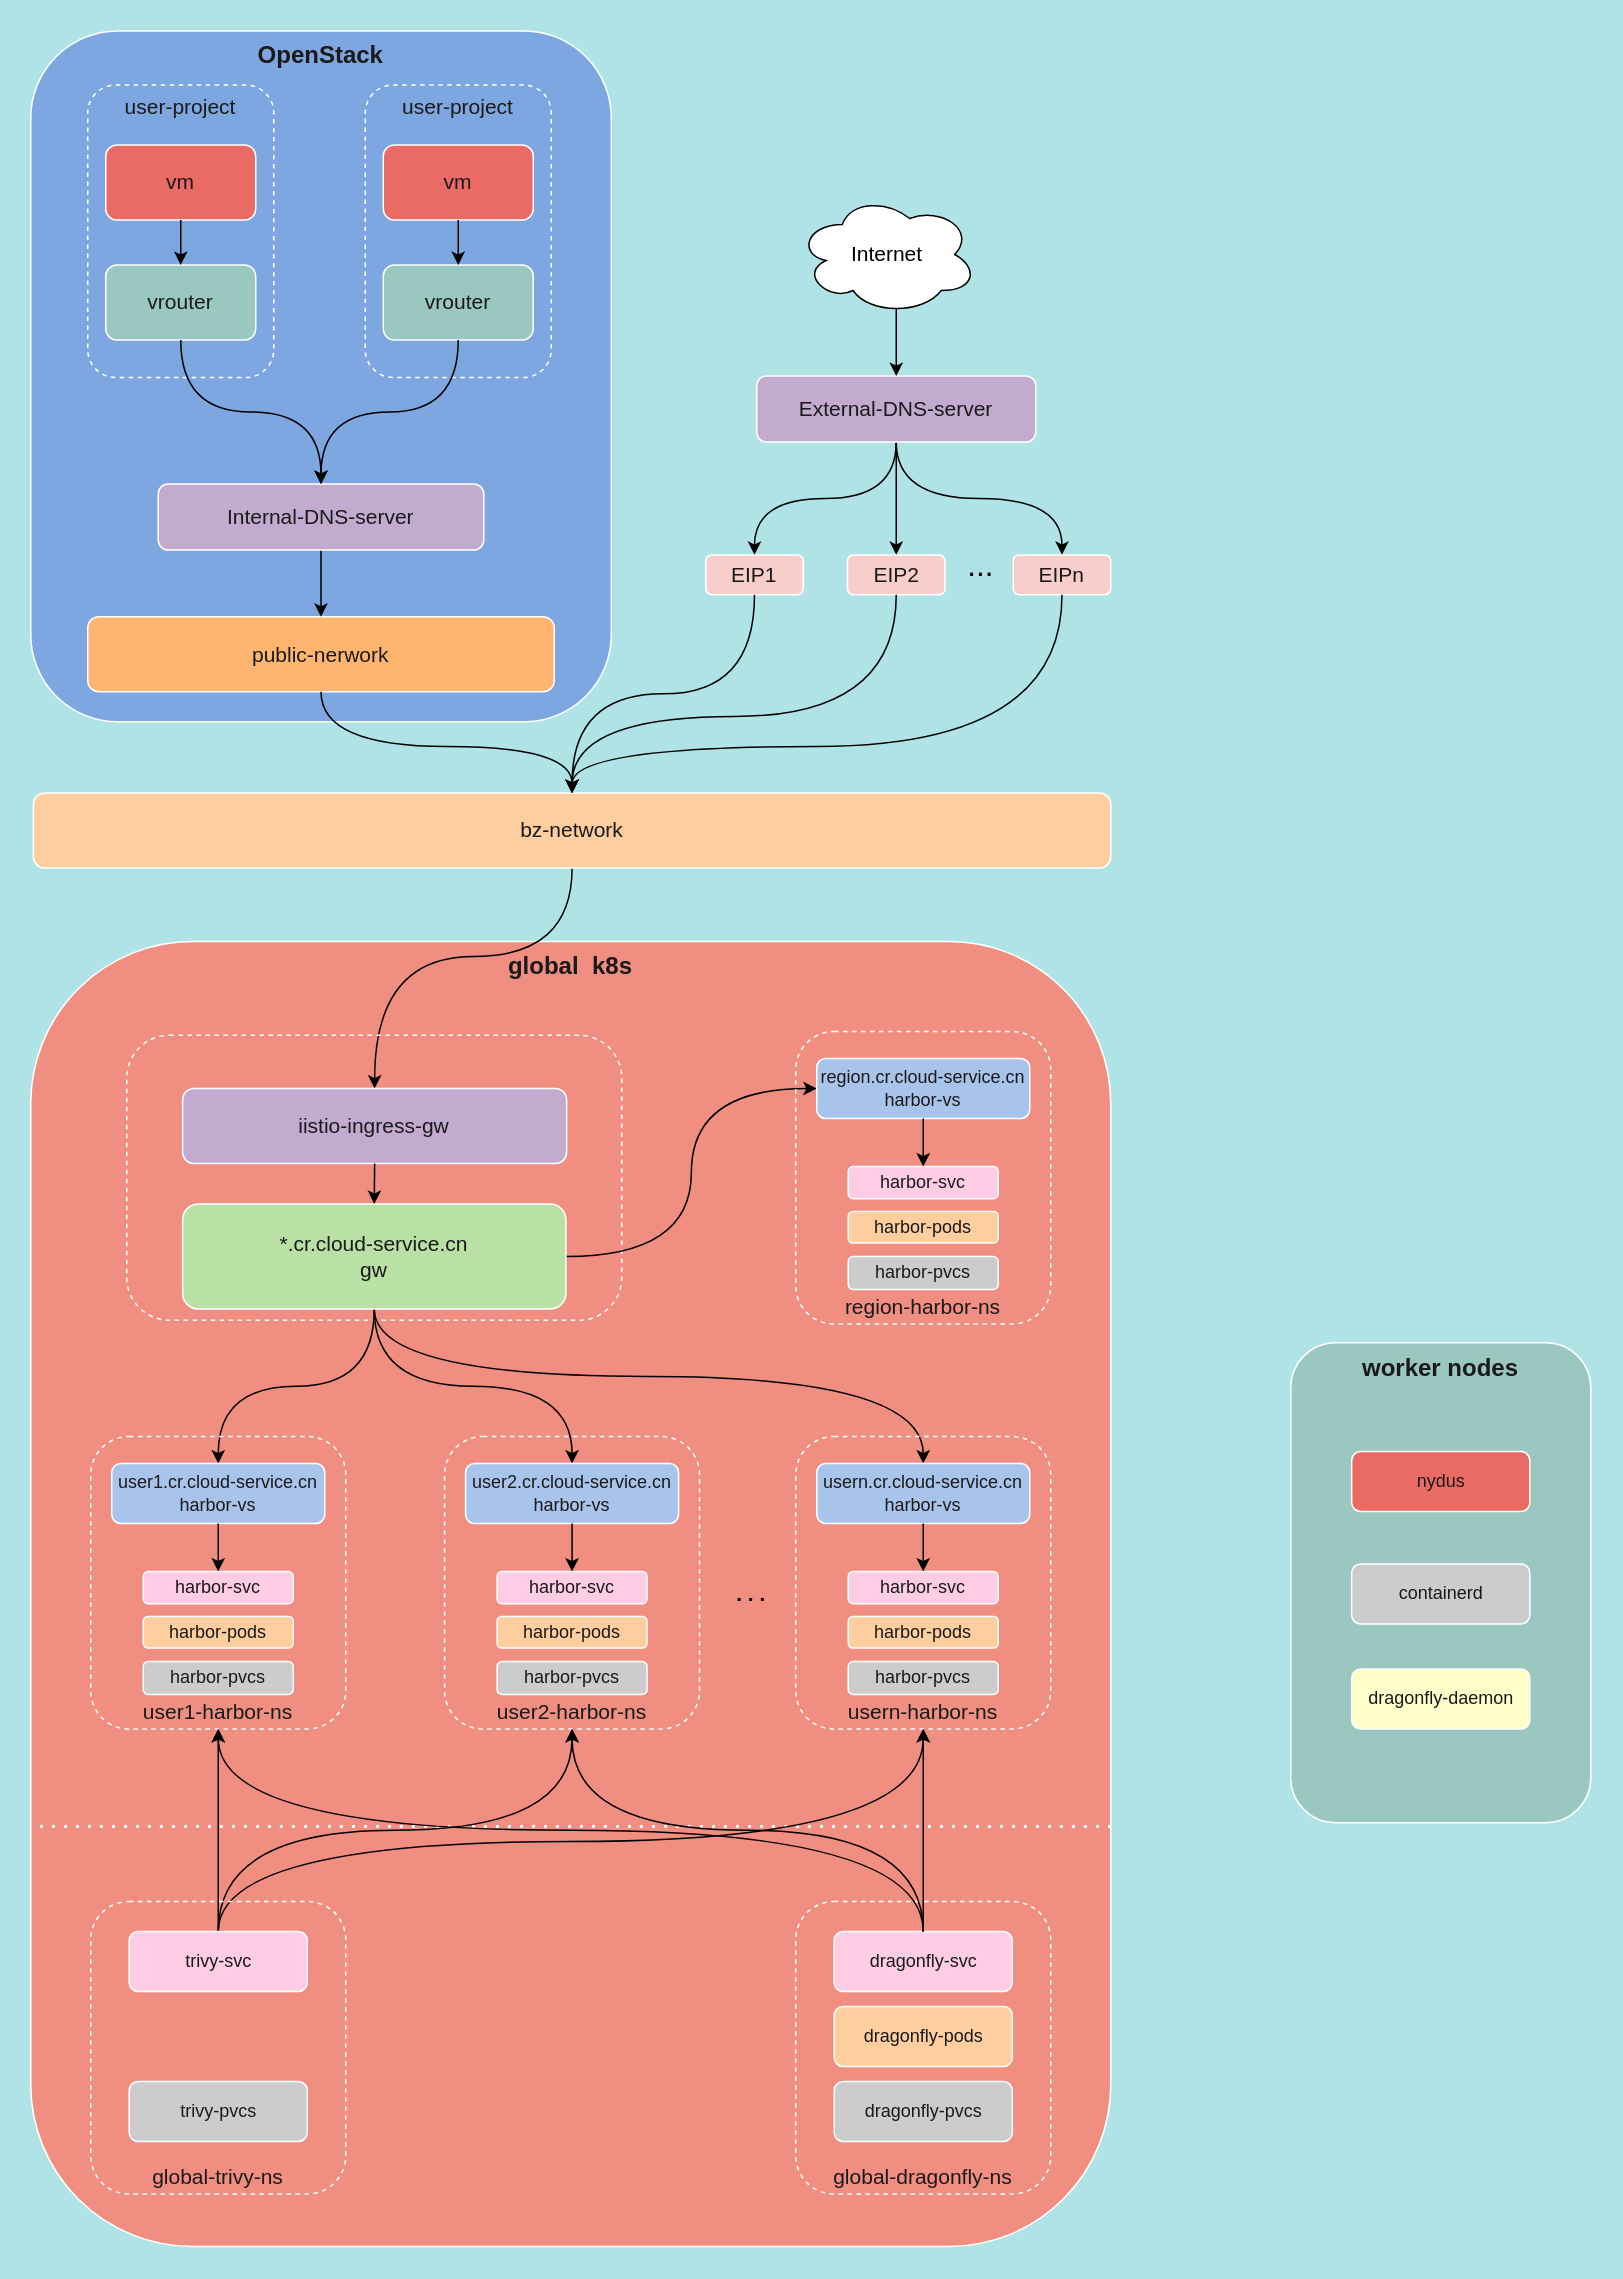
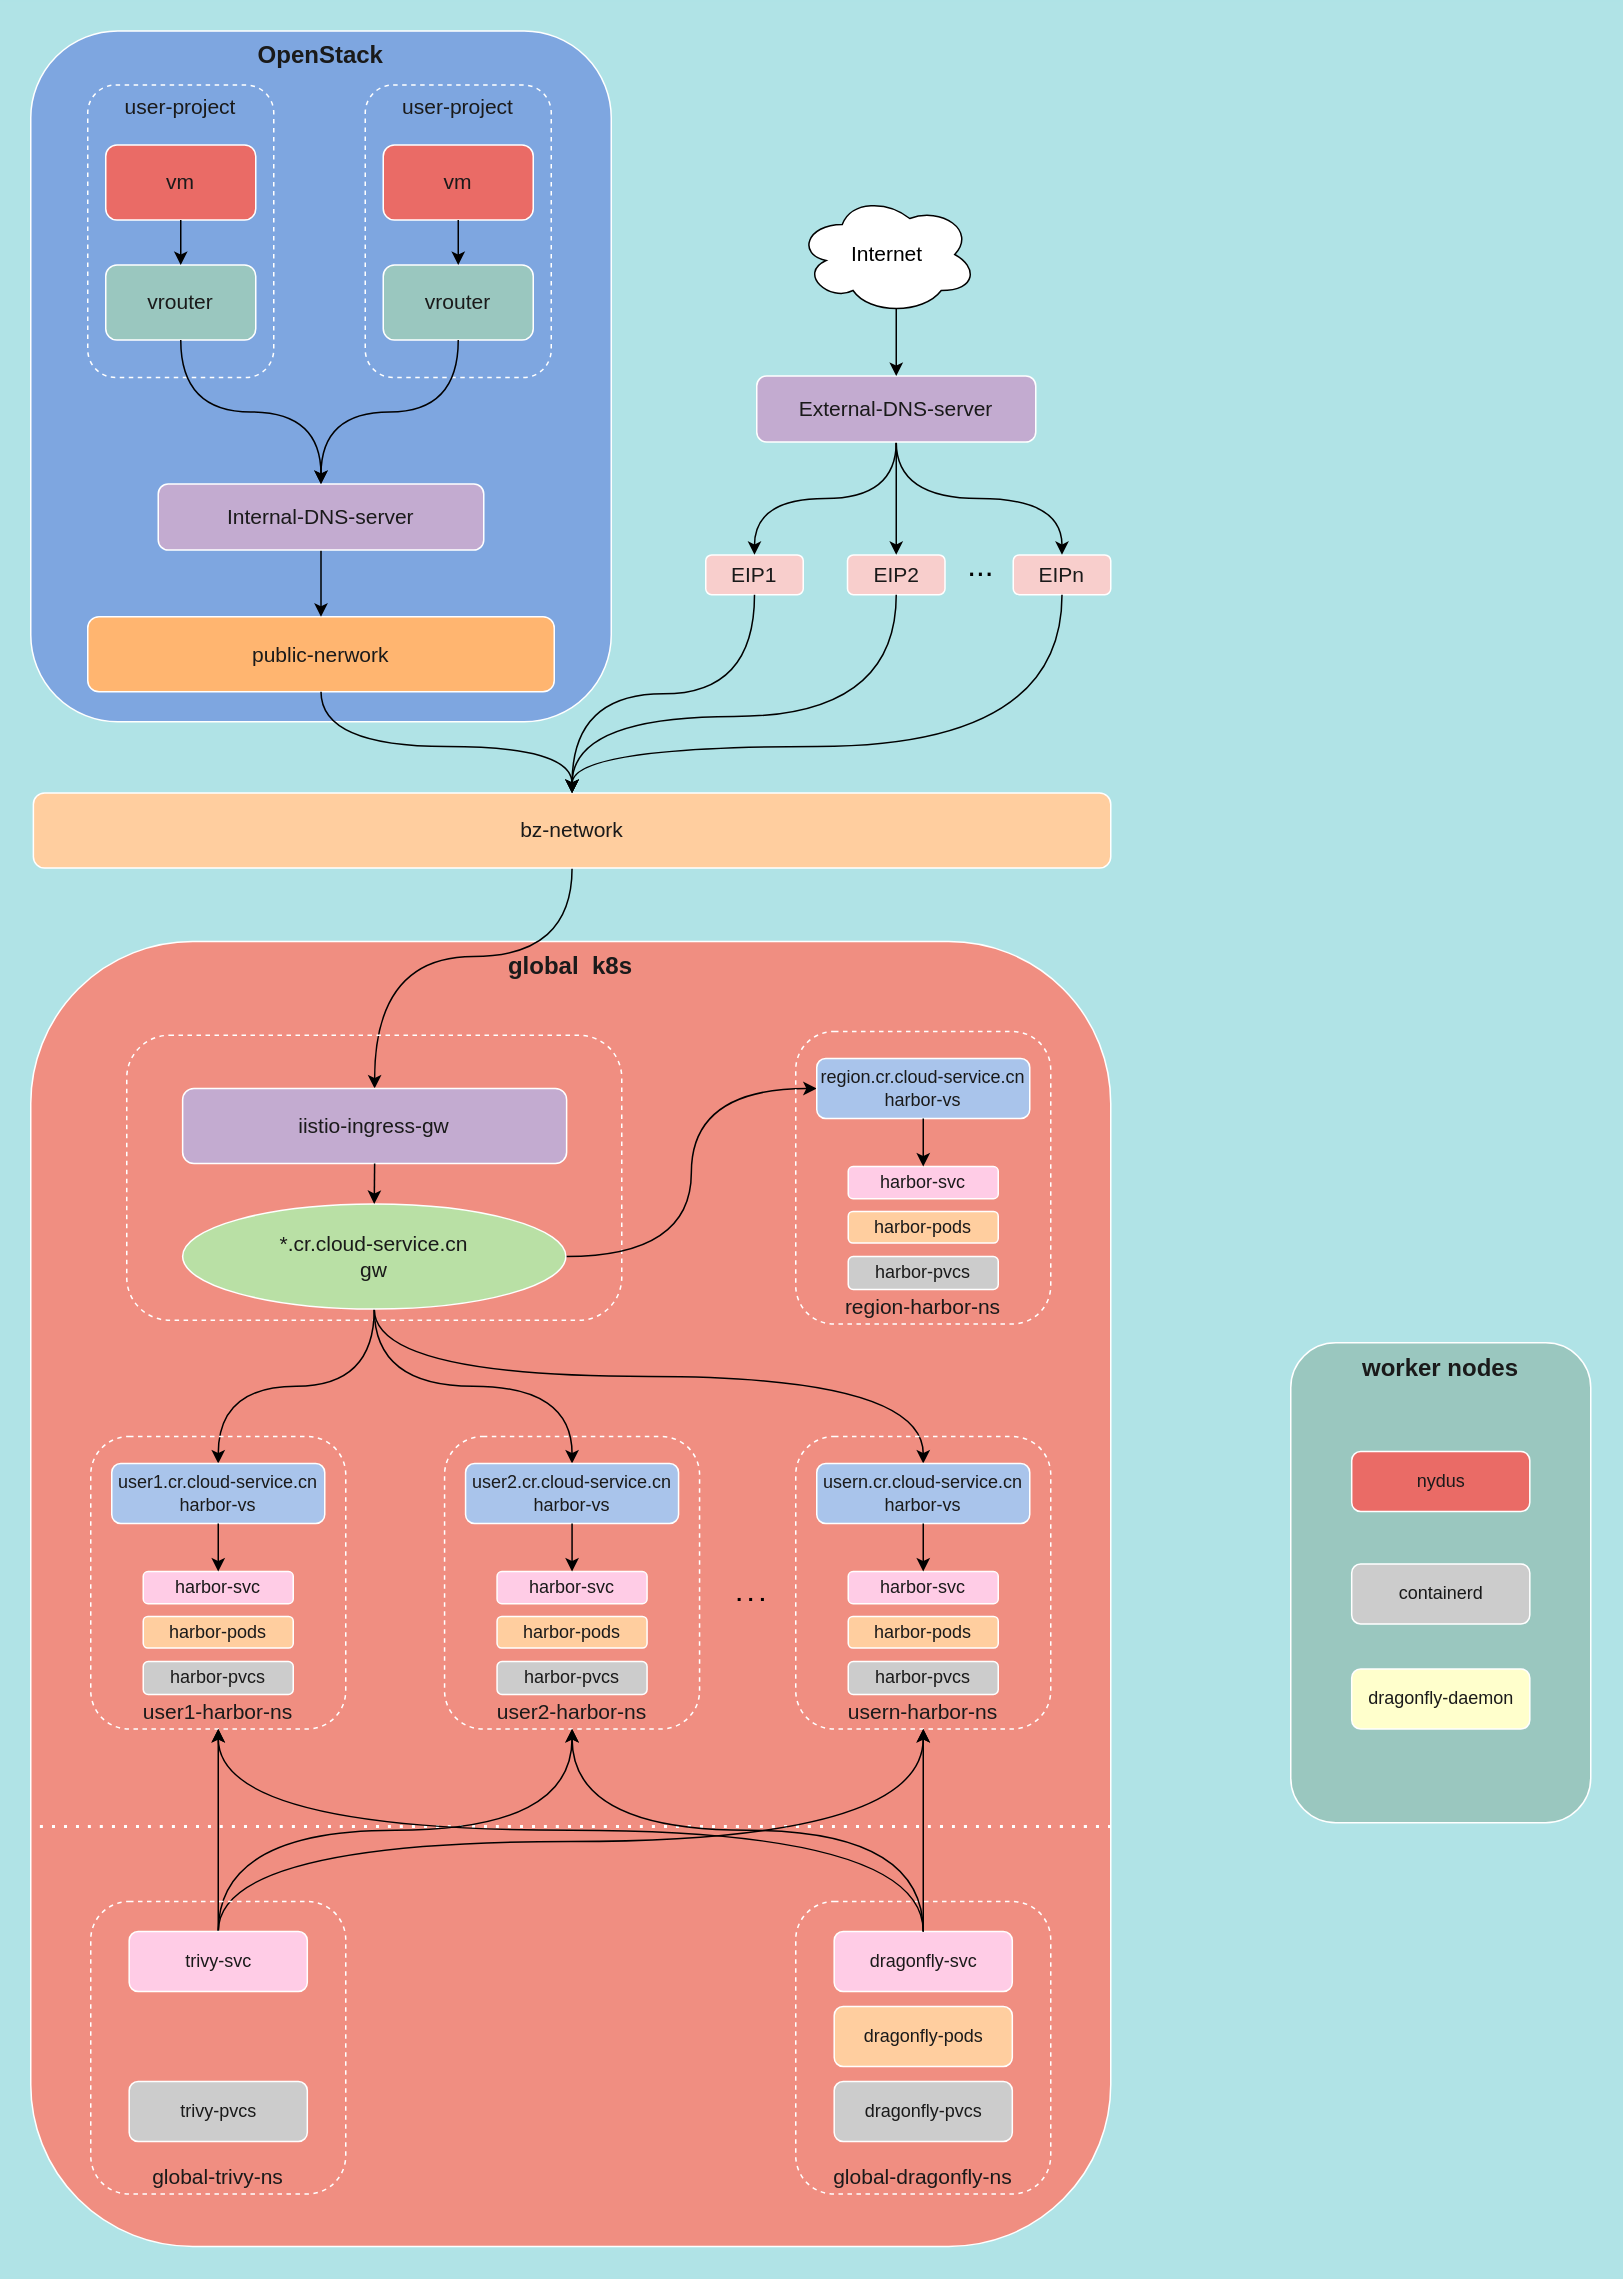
(374, 1256) -> (374, 1256)
